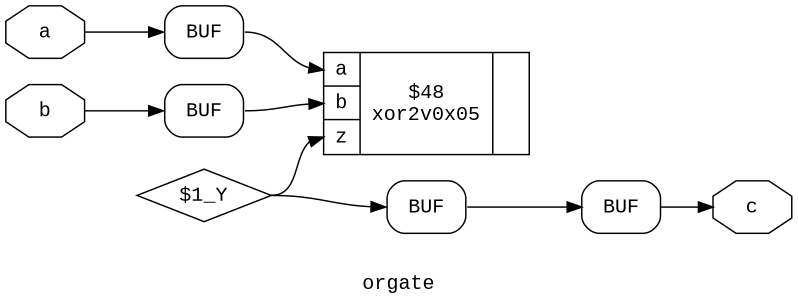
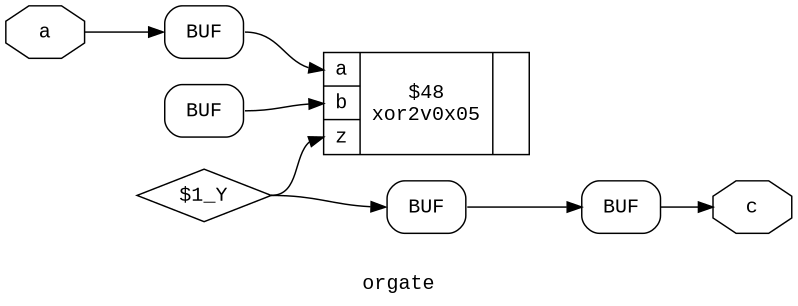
(45, 111) -> none
